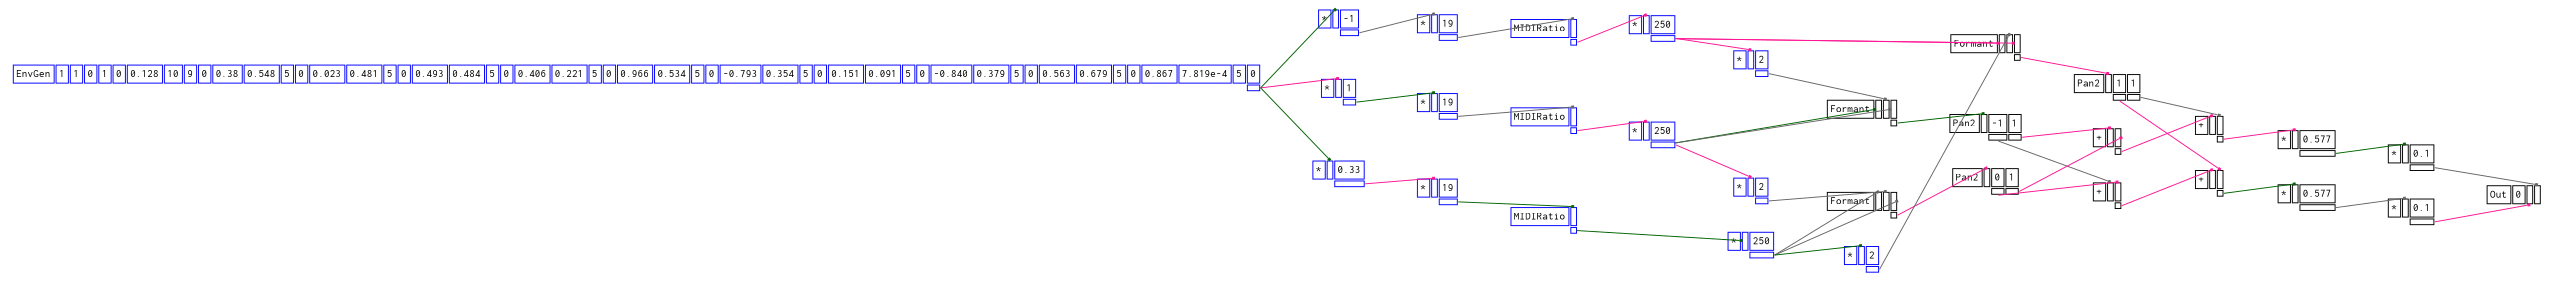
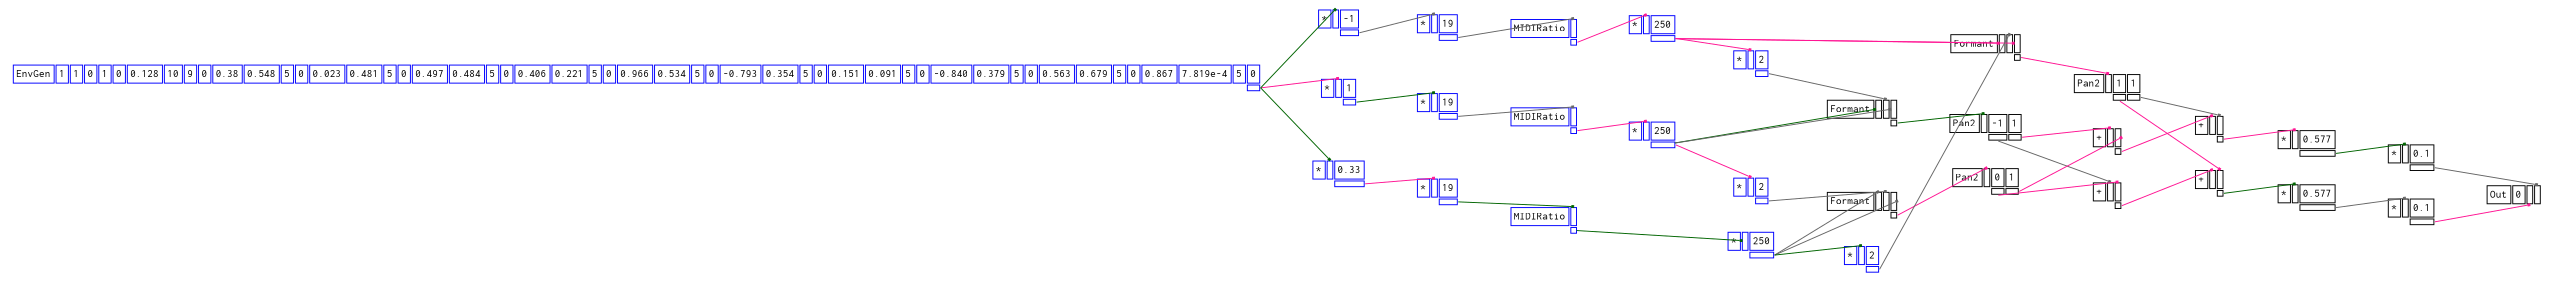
(430, 74) -> (430, 74)
